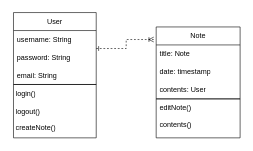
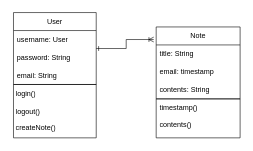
(47, 39) -> (43, 39)
(126, 45) -> (126, 45)
(178, 54) -> (181, 54)
(187, 72) -> (187, 72)
(186, 90) -> (189, 90)
(179, 108) -> (181, 108)
